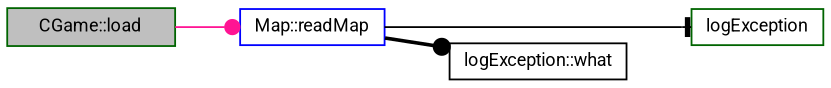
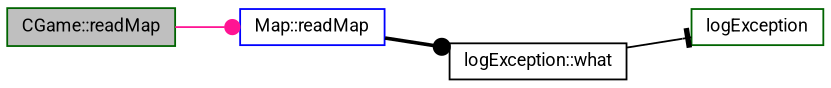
(91, 27) -> (91, 27)
(533, 27) -> (655, 43)
